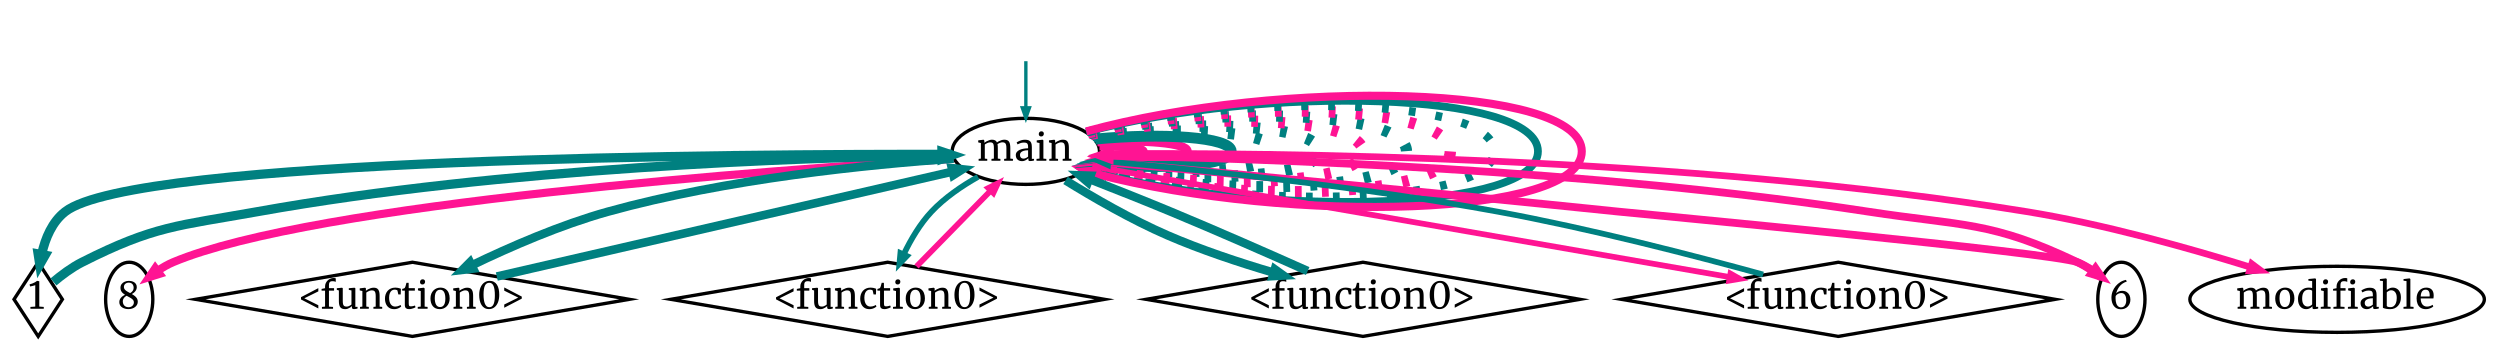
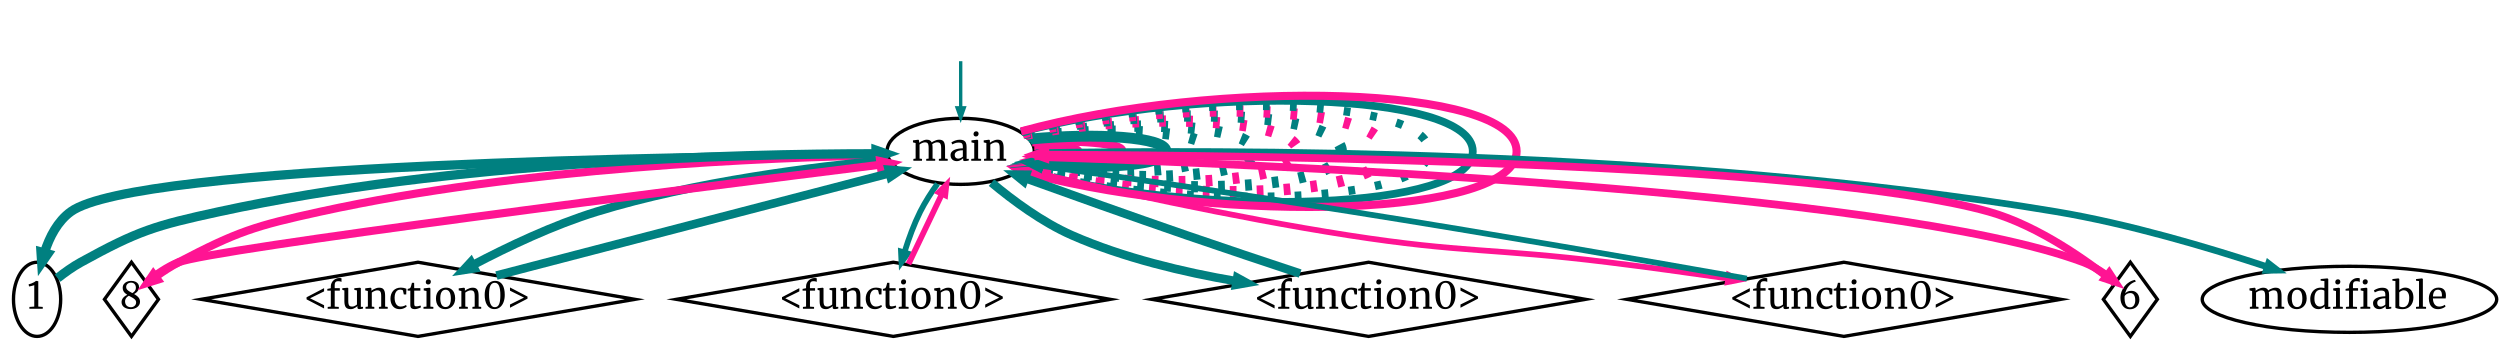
(1853, 189) -> (1656, 167)
none -> (510, 212)
(38, 299) -> (37, 299)
(129, 299) -> (131, 299)
(2121, 299) -> (2130, 299)
